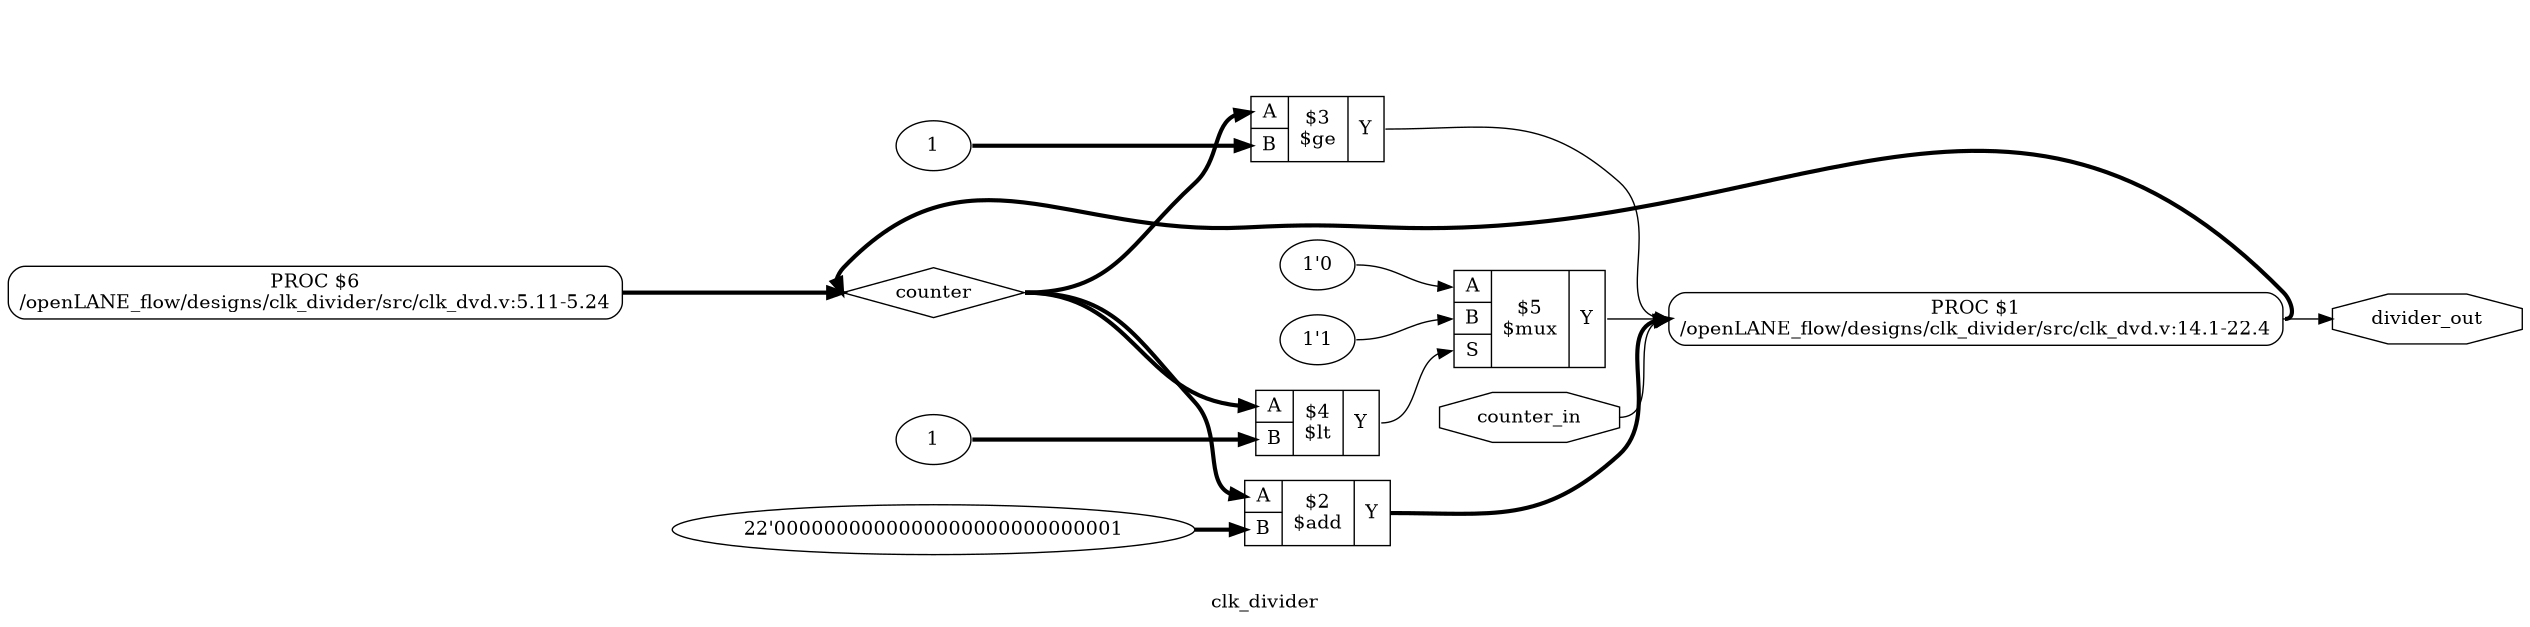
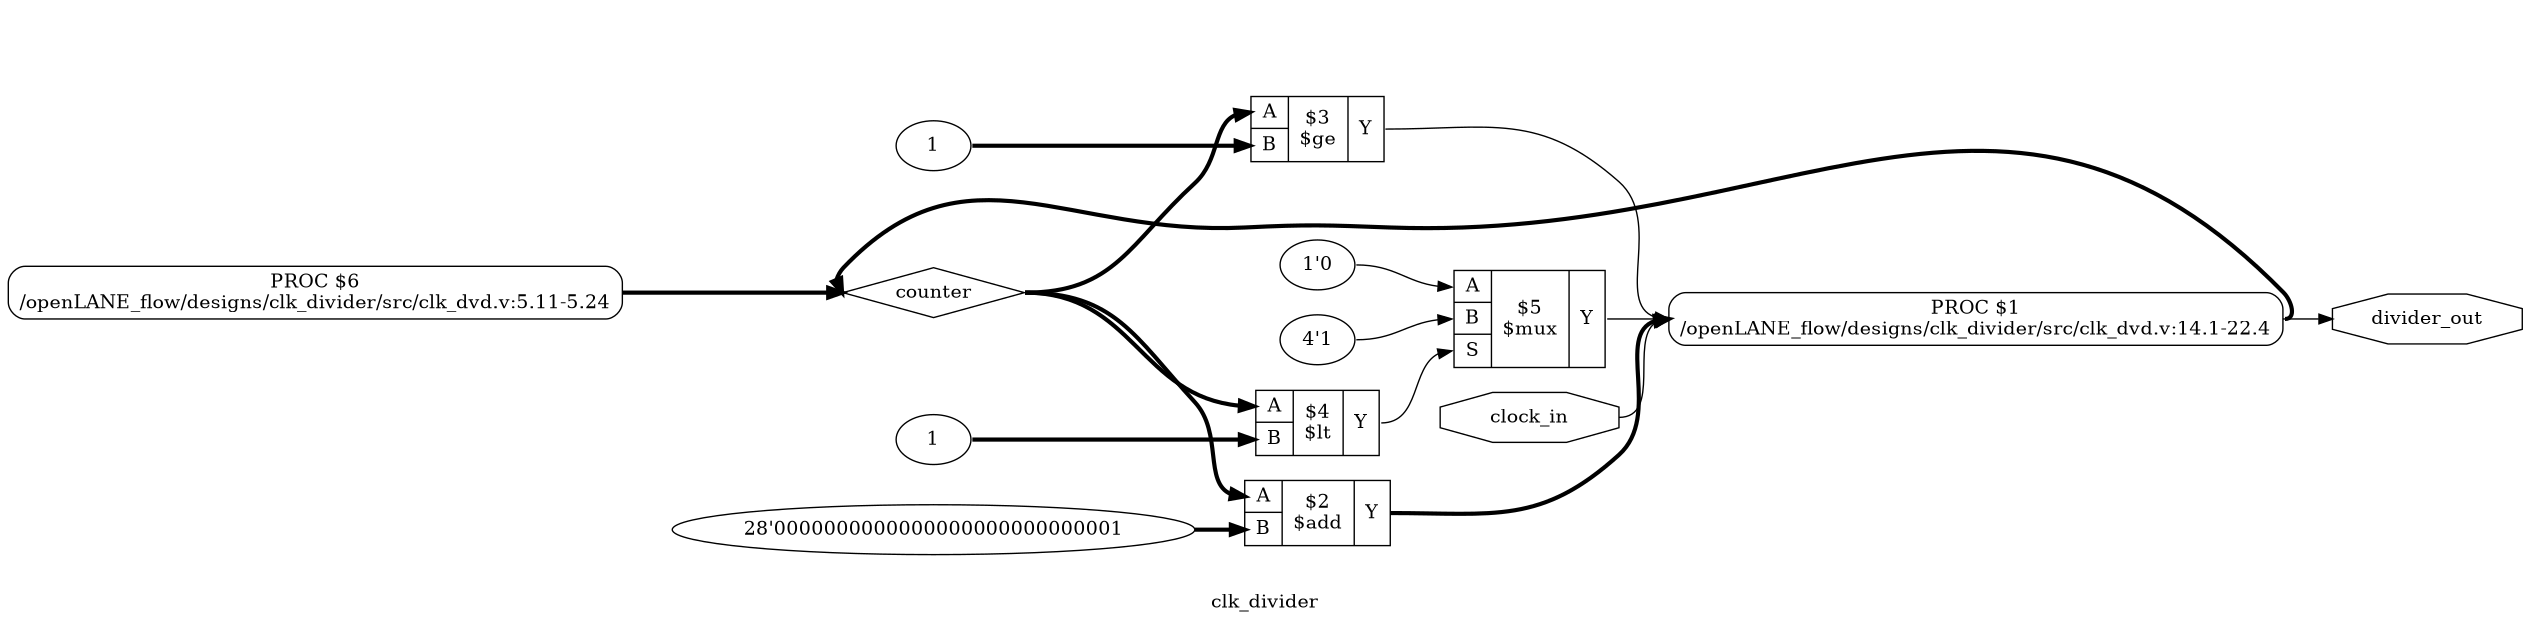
(1317, 340) -> (1317, 340)
(1530, 417) -> (1530, 417)
(934, 530) -> (934, 530)
